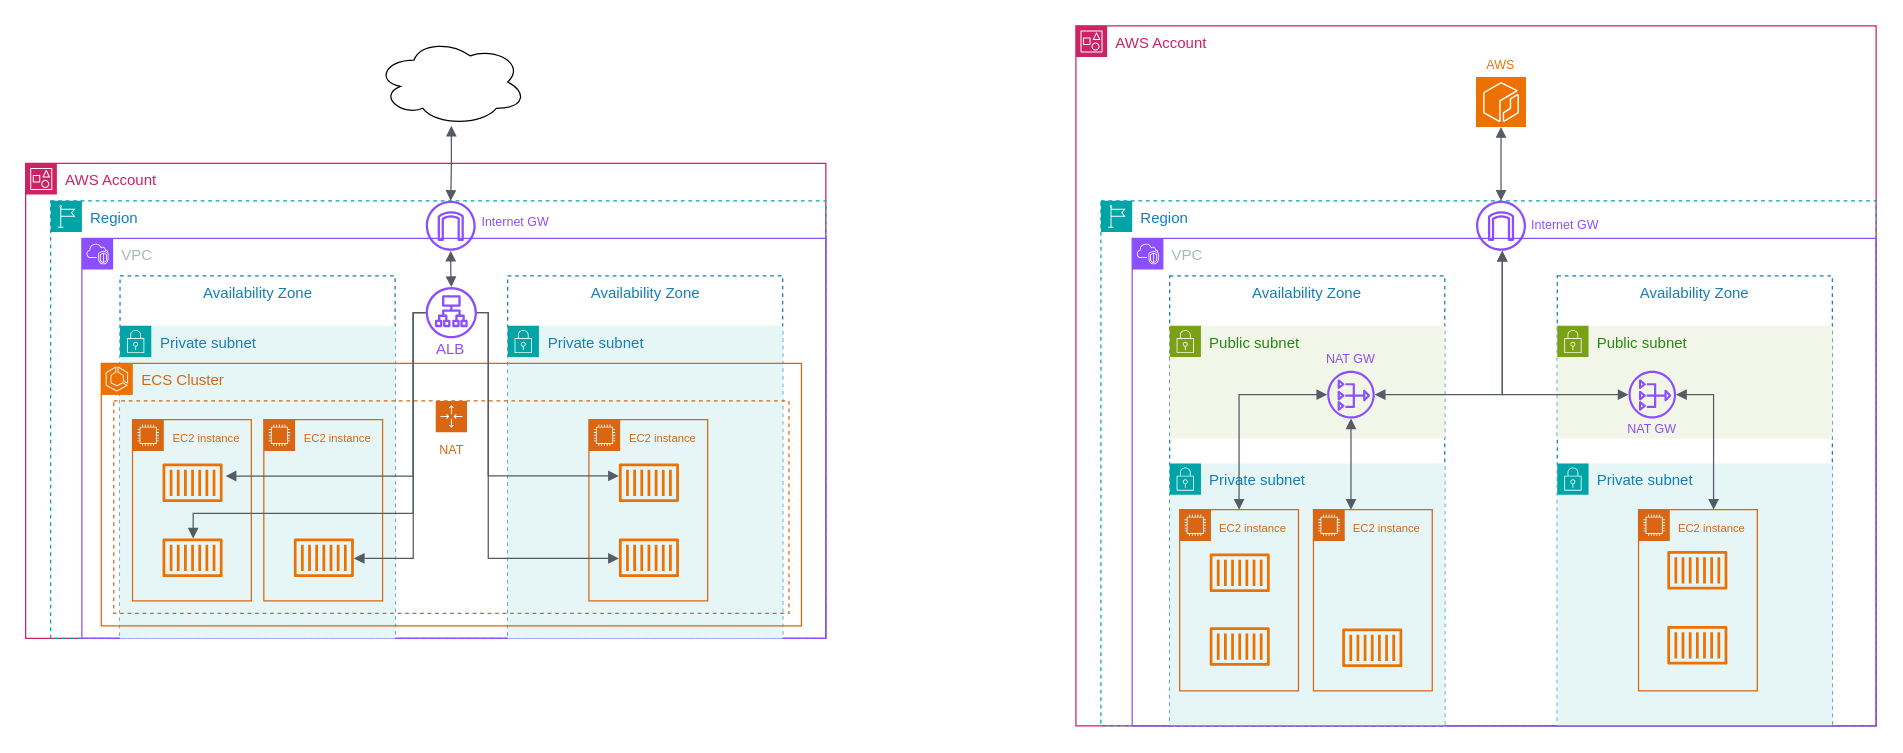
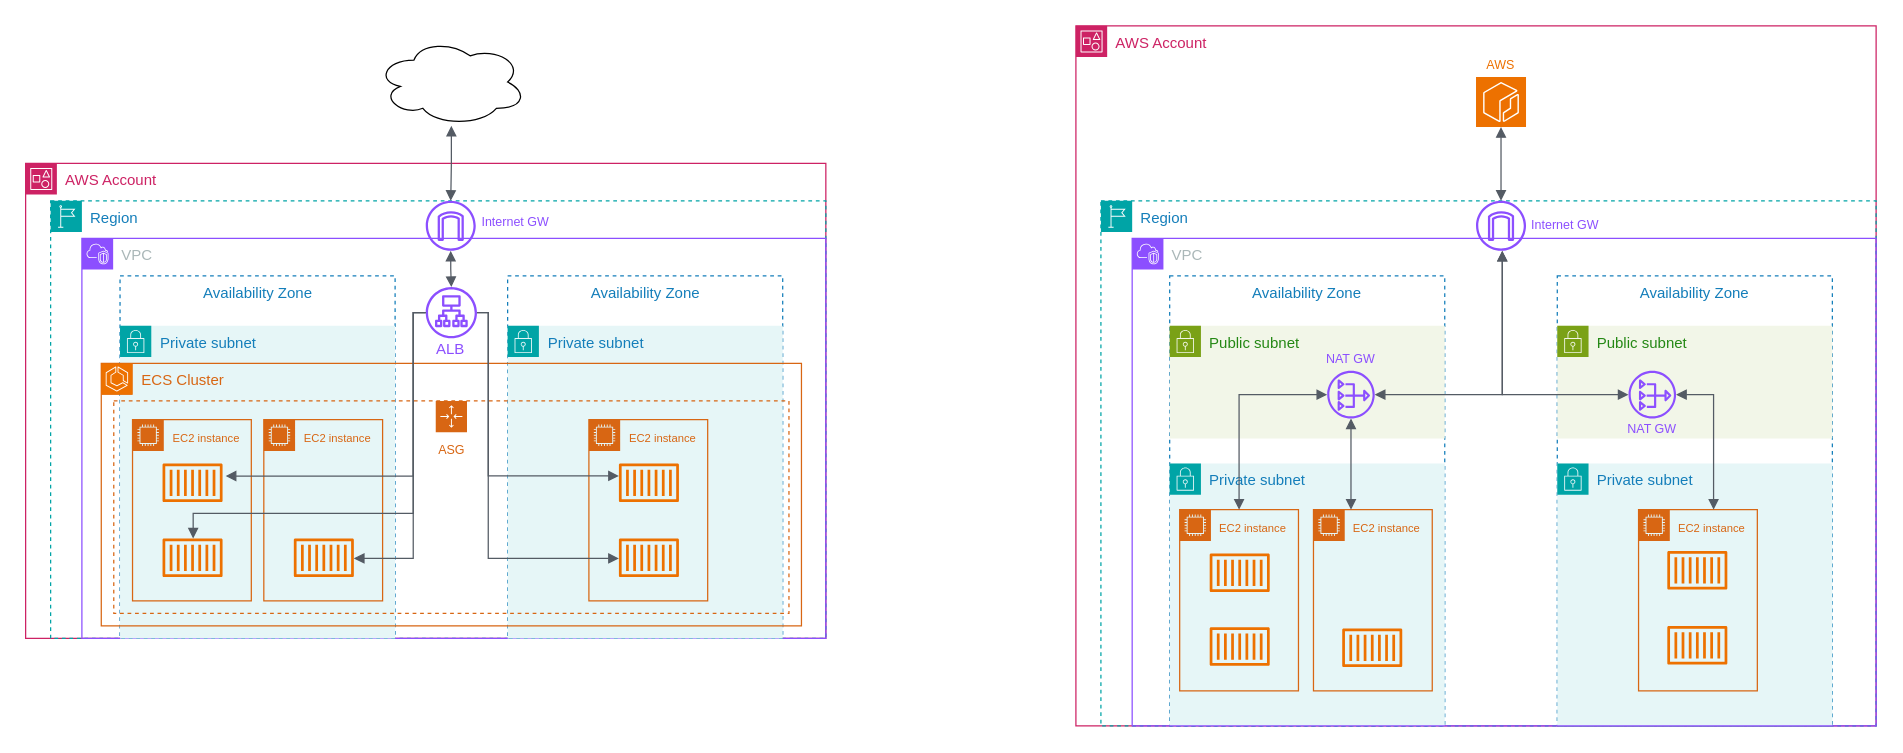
(452, 450) -> (452, 450)
